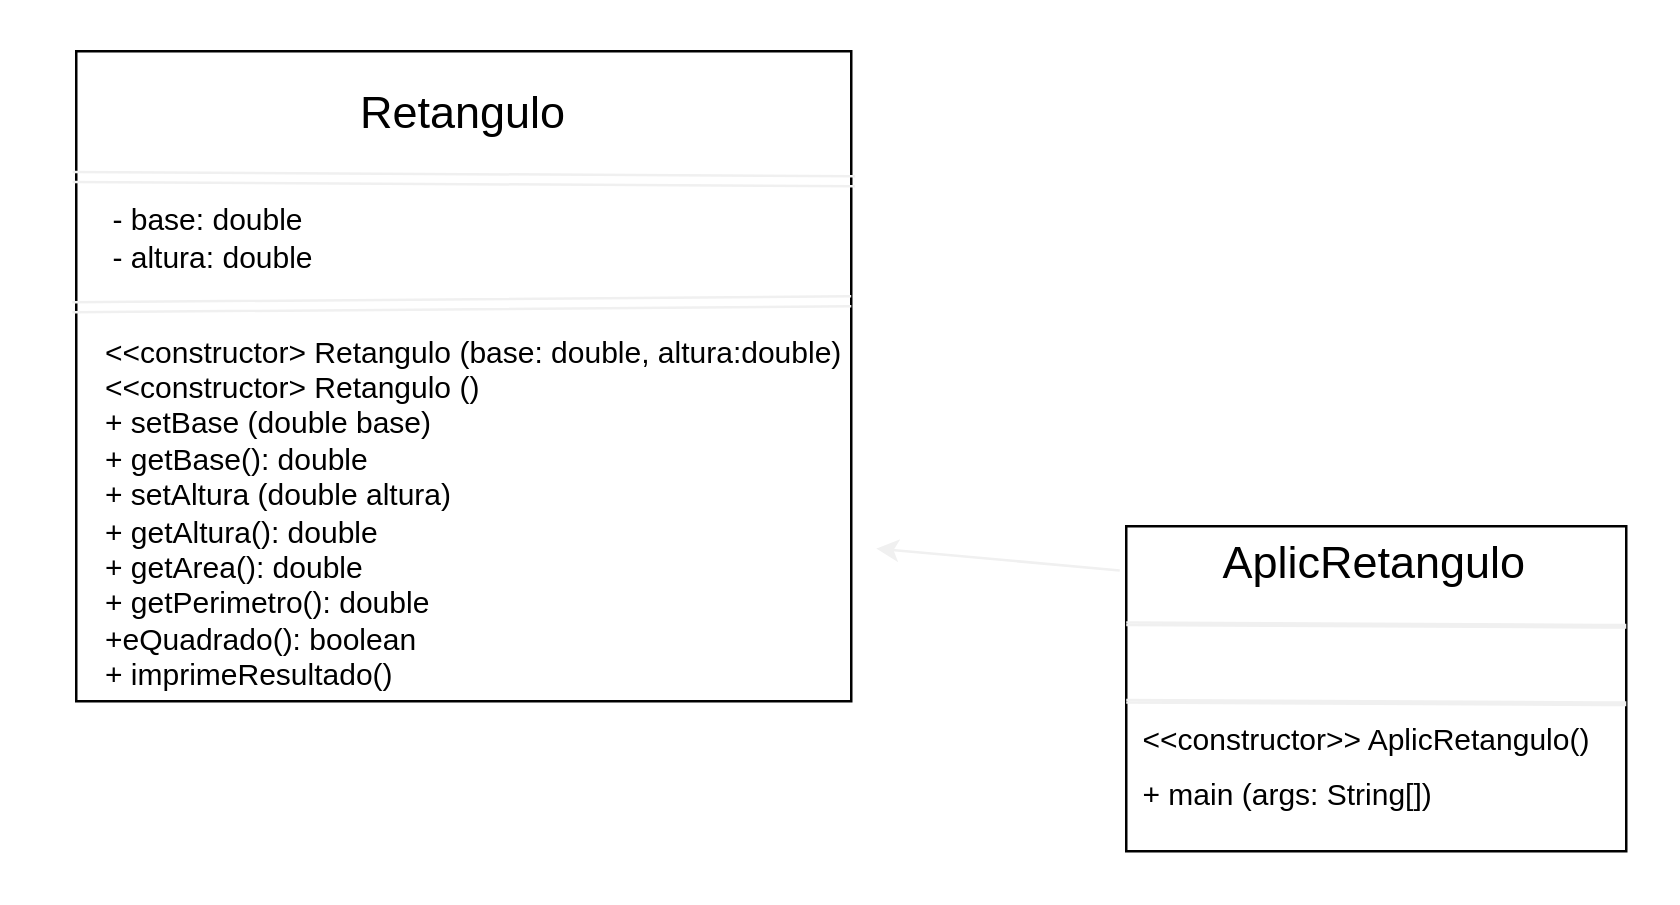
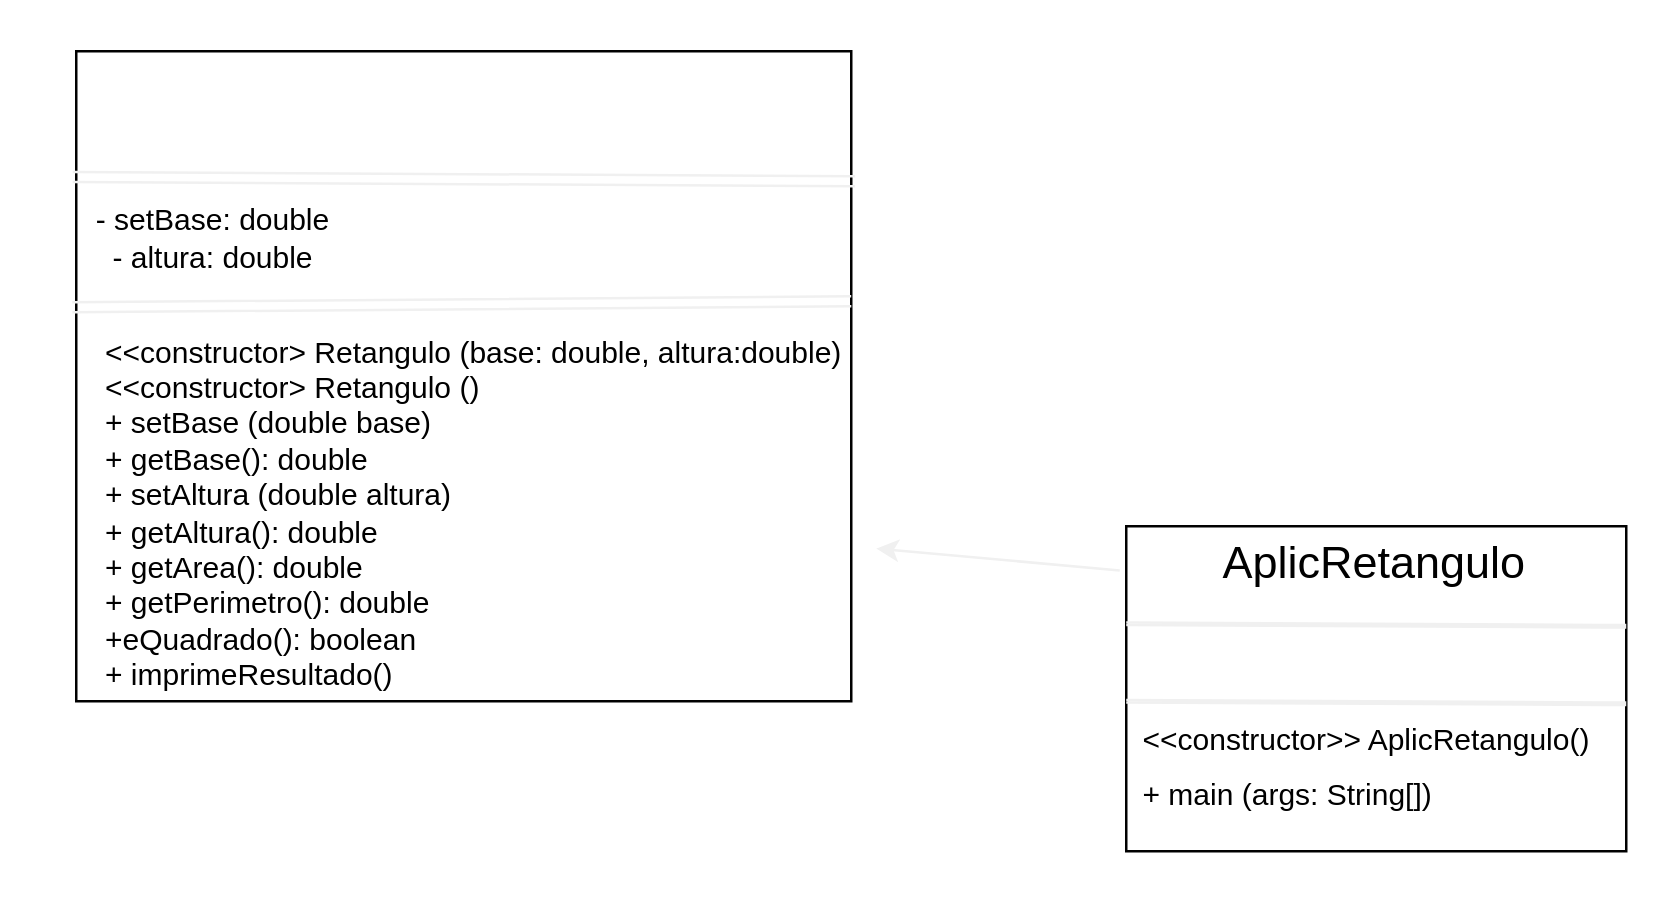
(464, 114) -> none
(214, 239) -> (214, 239)
